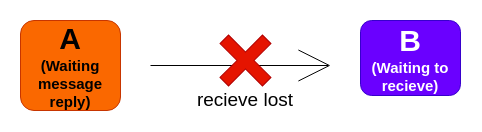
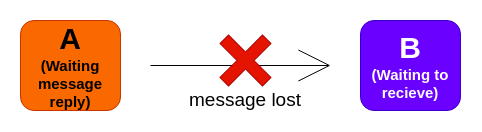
(411, 58) -> (411, 66)
(246, 101) -> (246, 101)
